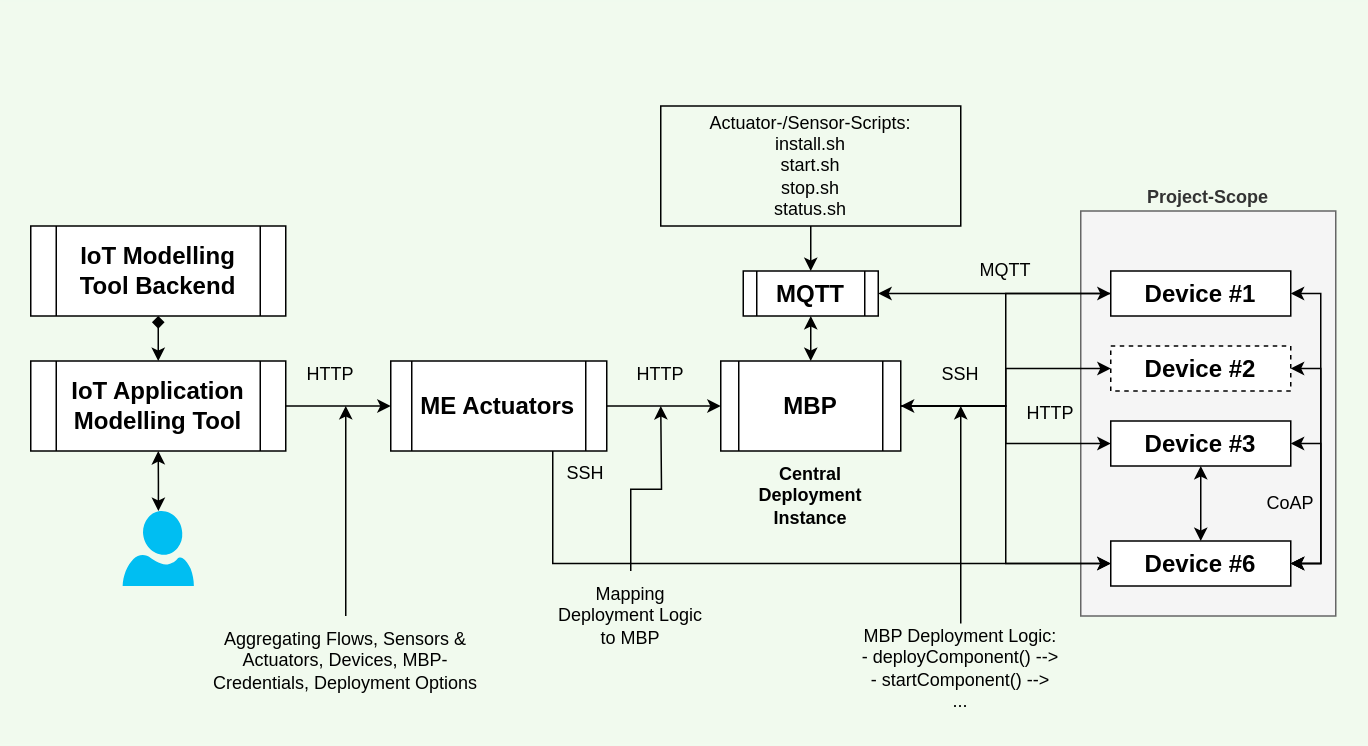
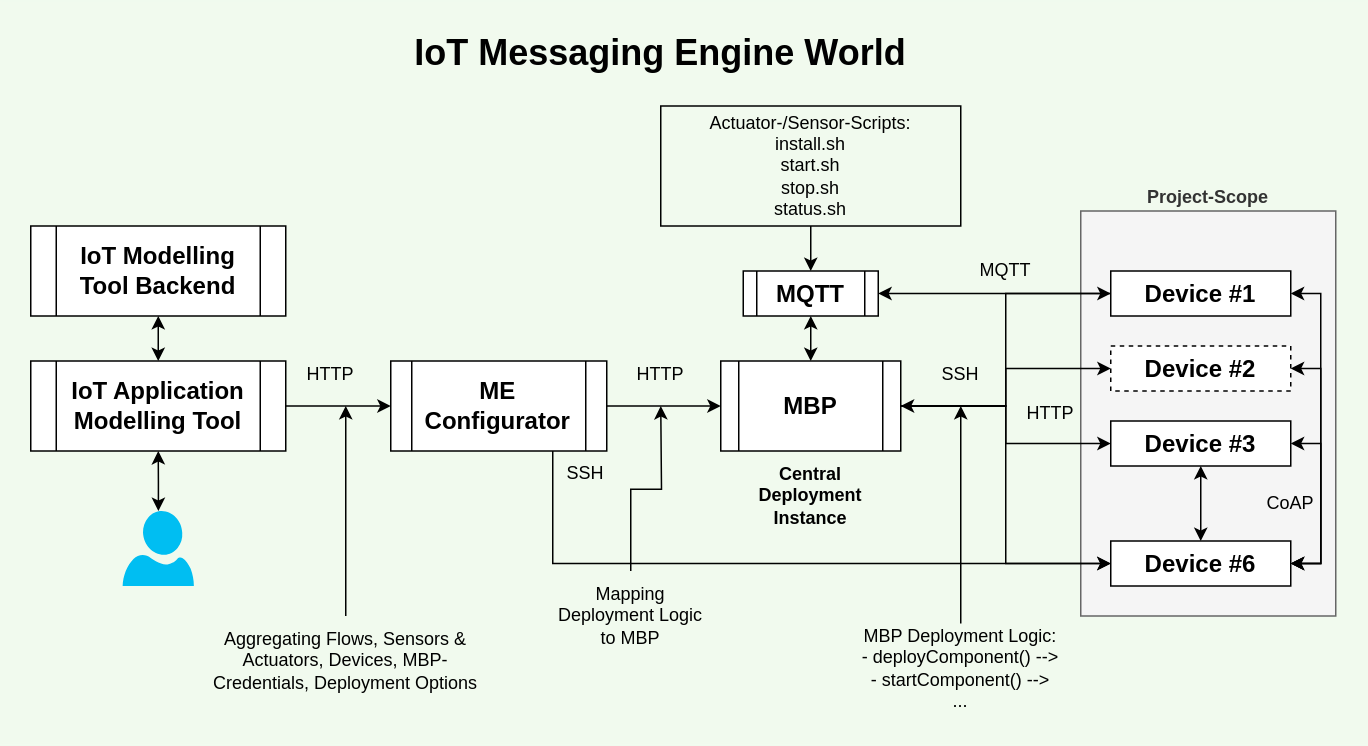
none -> (661, 53)
(158, 328) -> (158, 327)
(498, 406) -> (498, 406)
